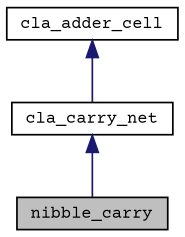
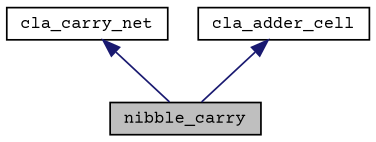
(92, 80) -> (228, 77)
